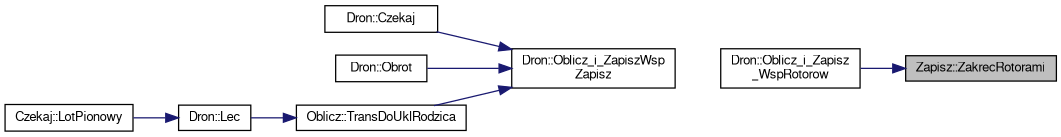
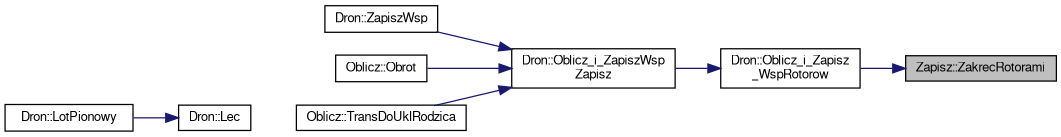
(381, 19) -> (381, 19)
(381, 68) -> (381, 68)
none -> (691, 68)
(69, 118) -> (69, 118)
(267, 118) -> none
